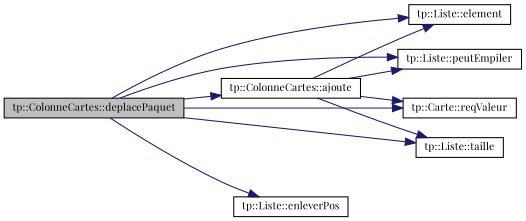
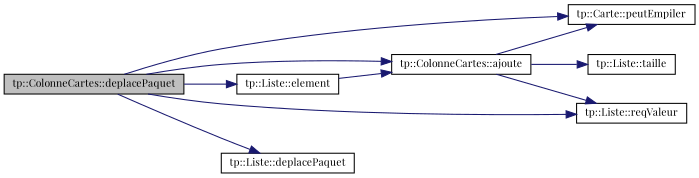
(374, 50) -> (360, 76)
(460, 59) -> (632, 15)
(460, 108) -> (632, 113)
(295, 130) -> none
(291, 207) -> (288, 163)
